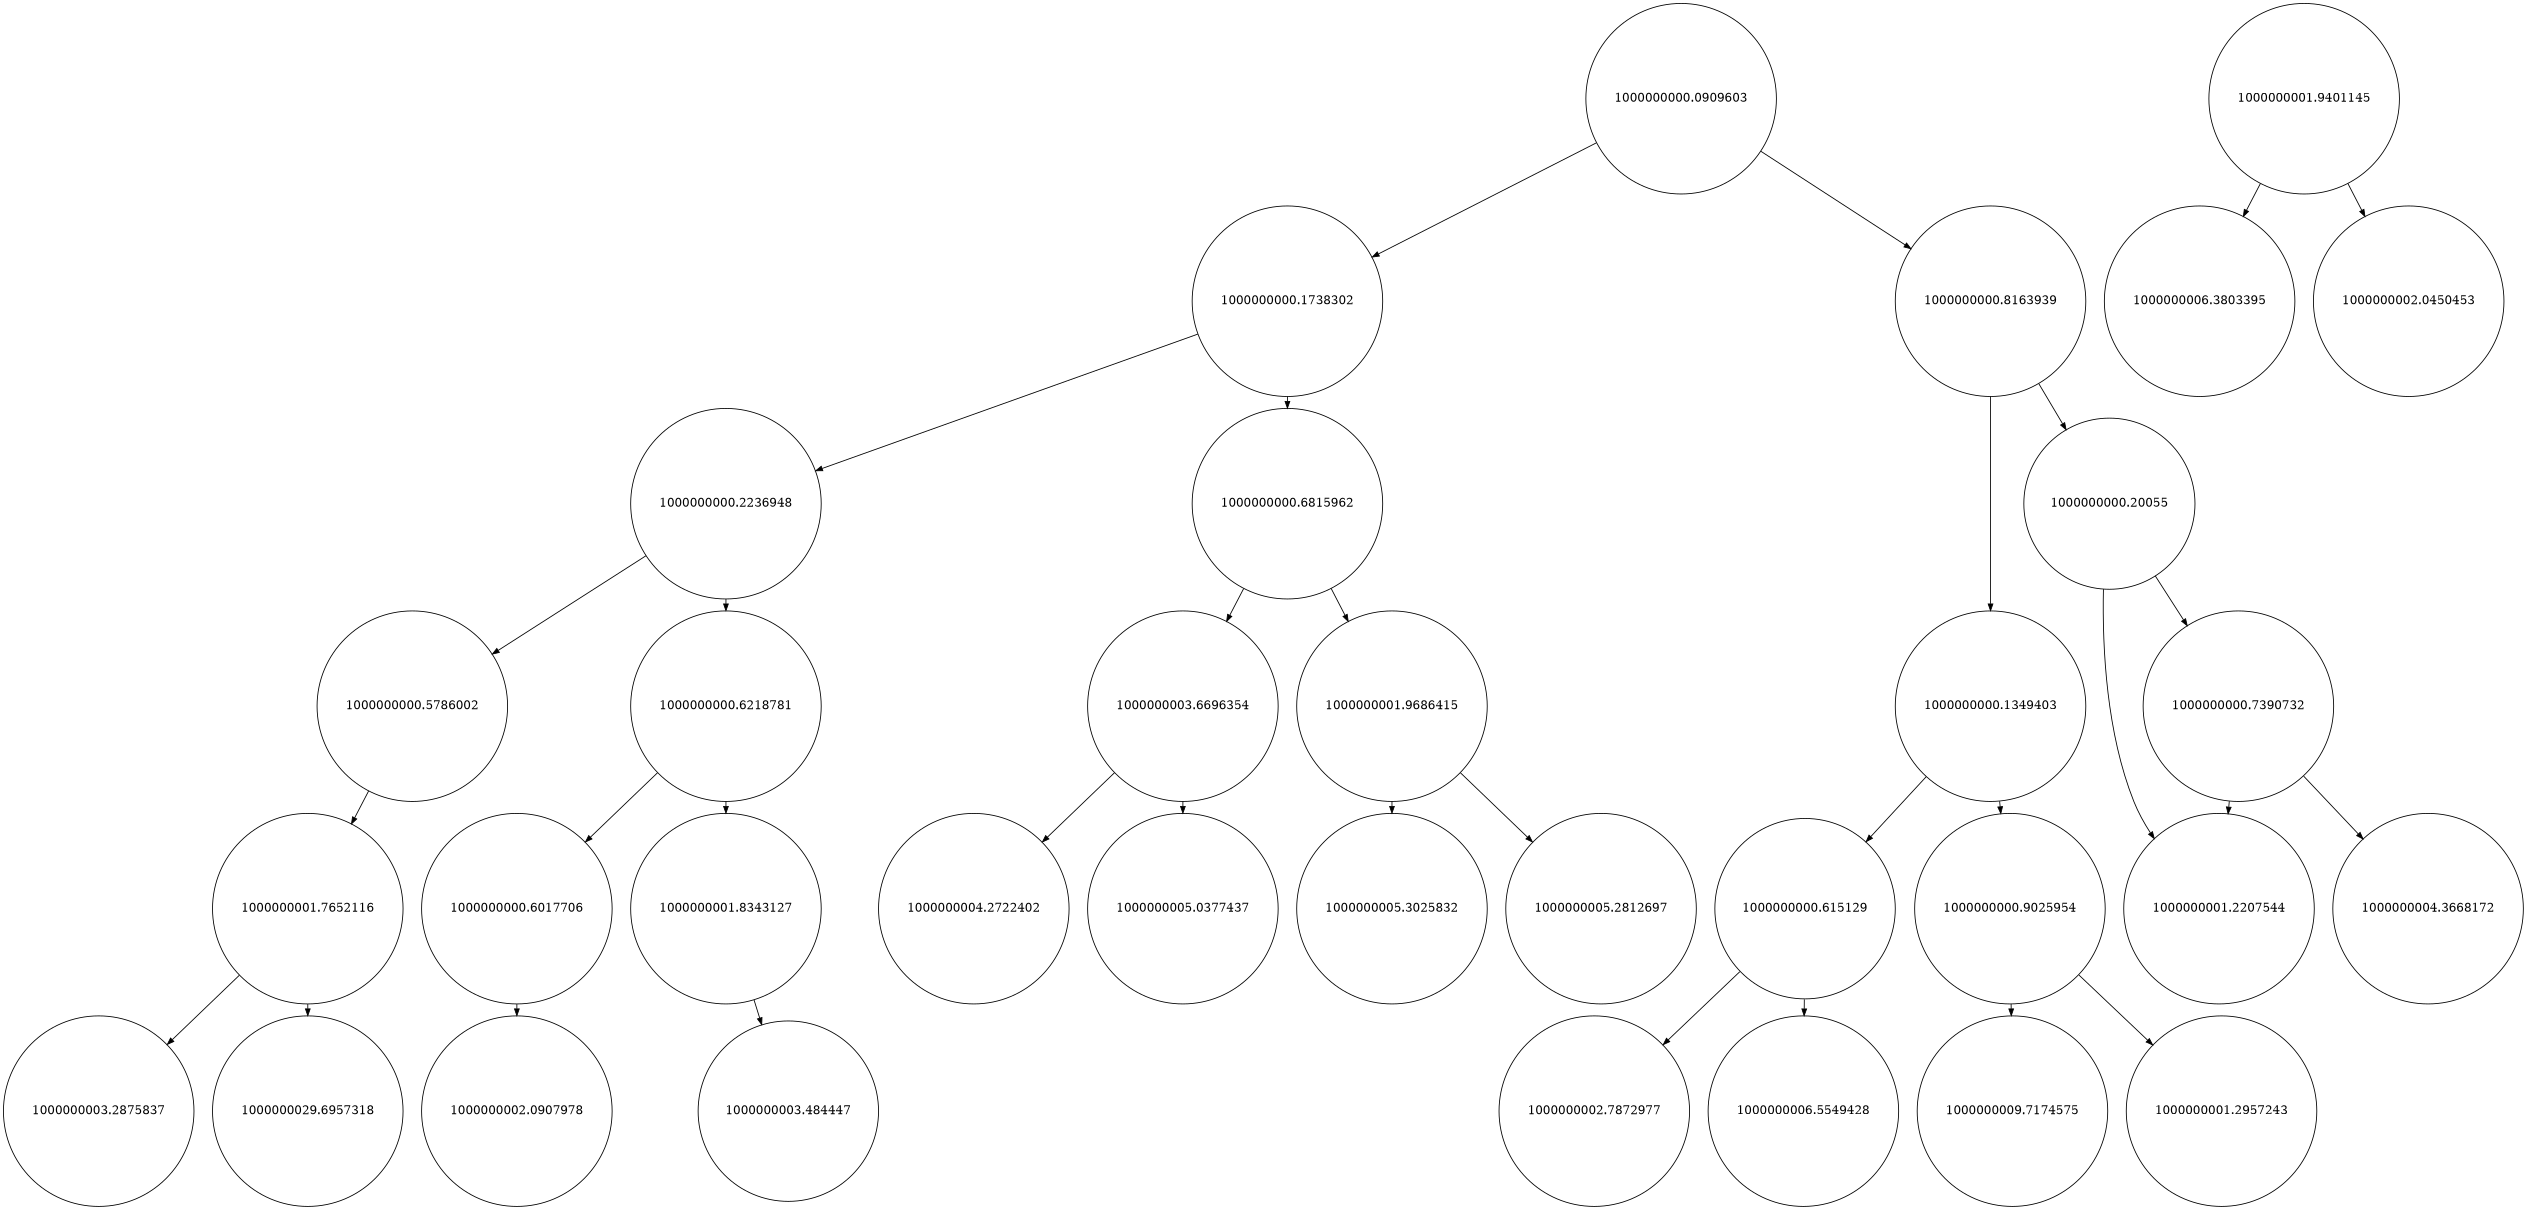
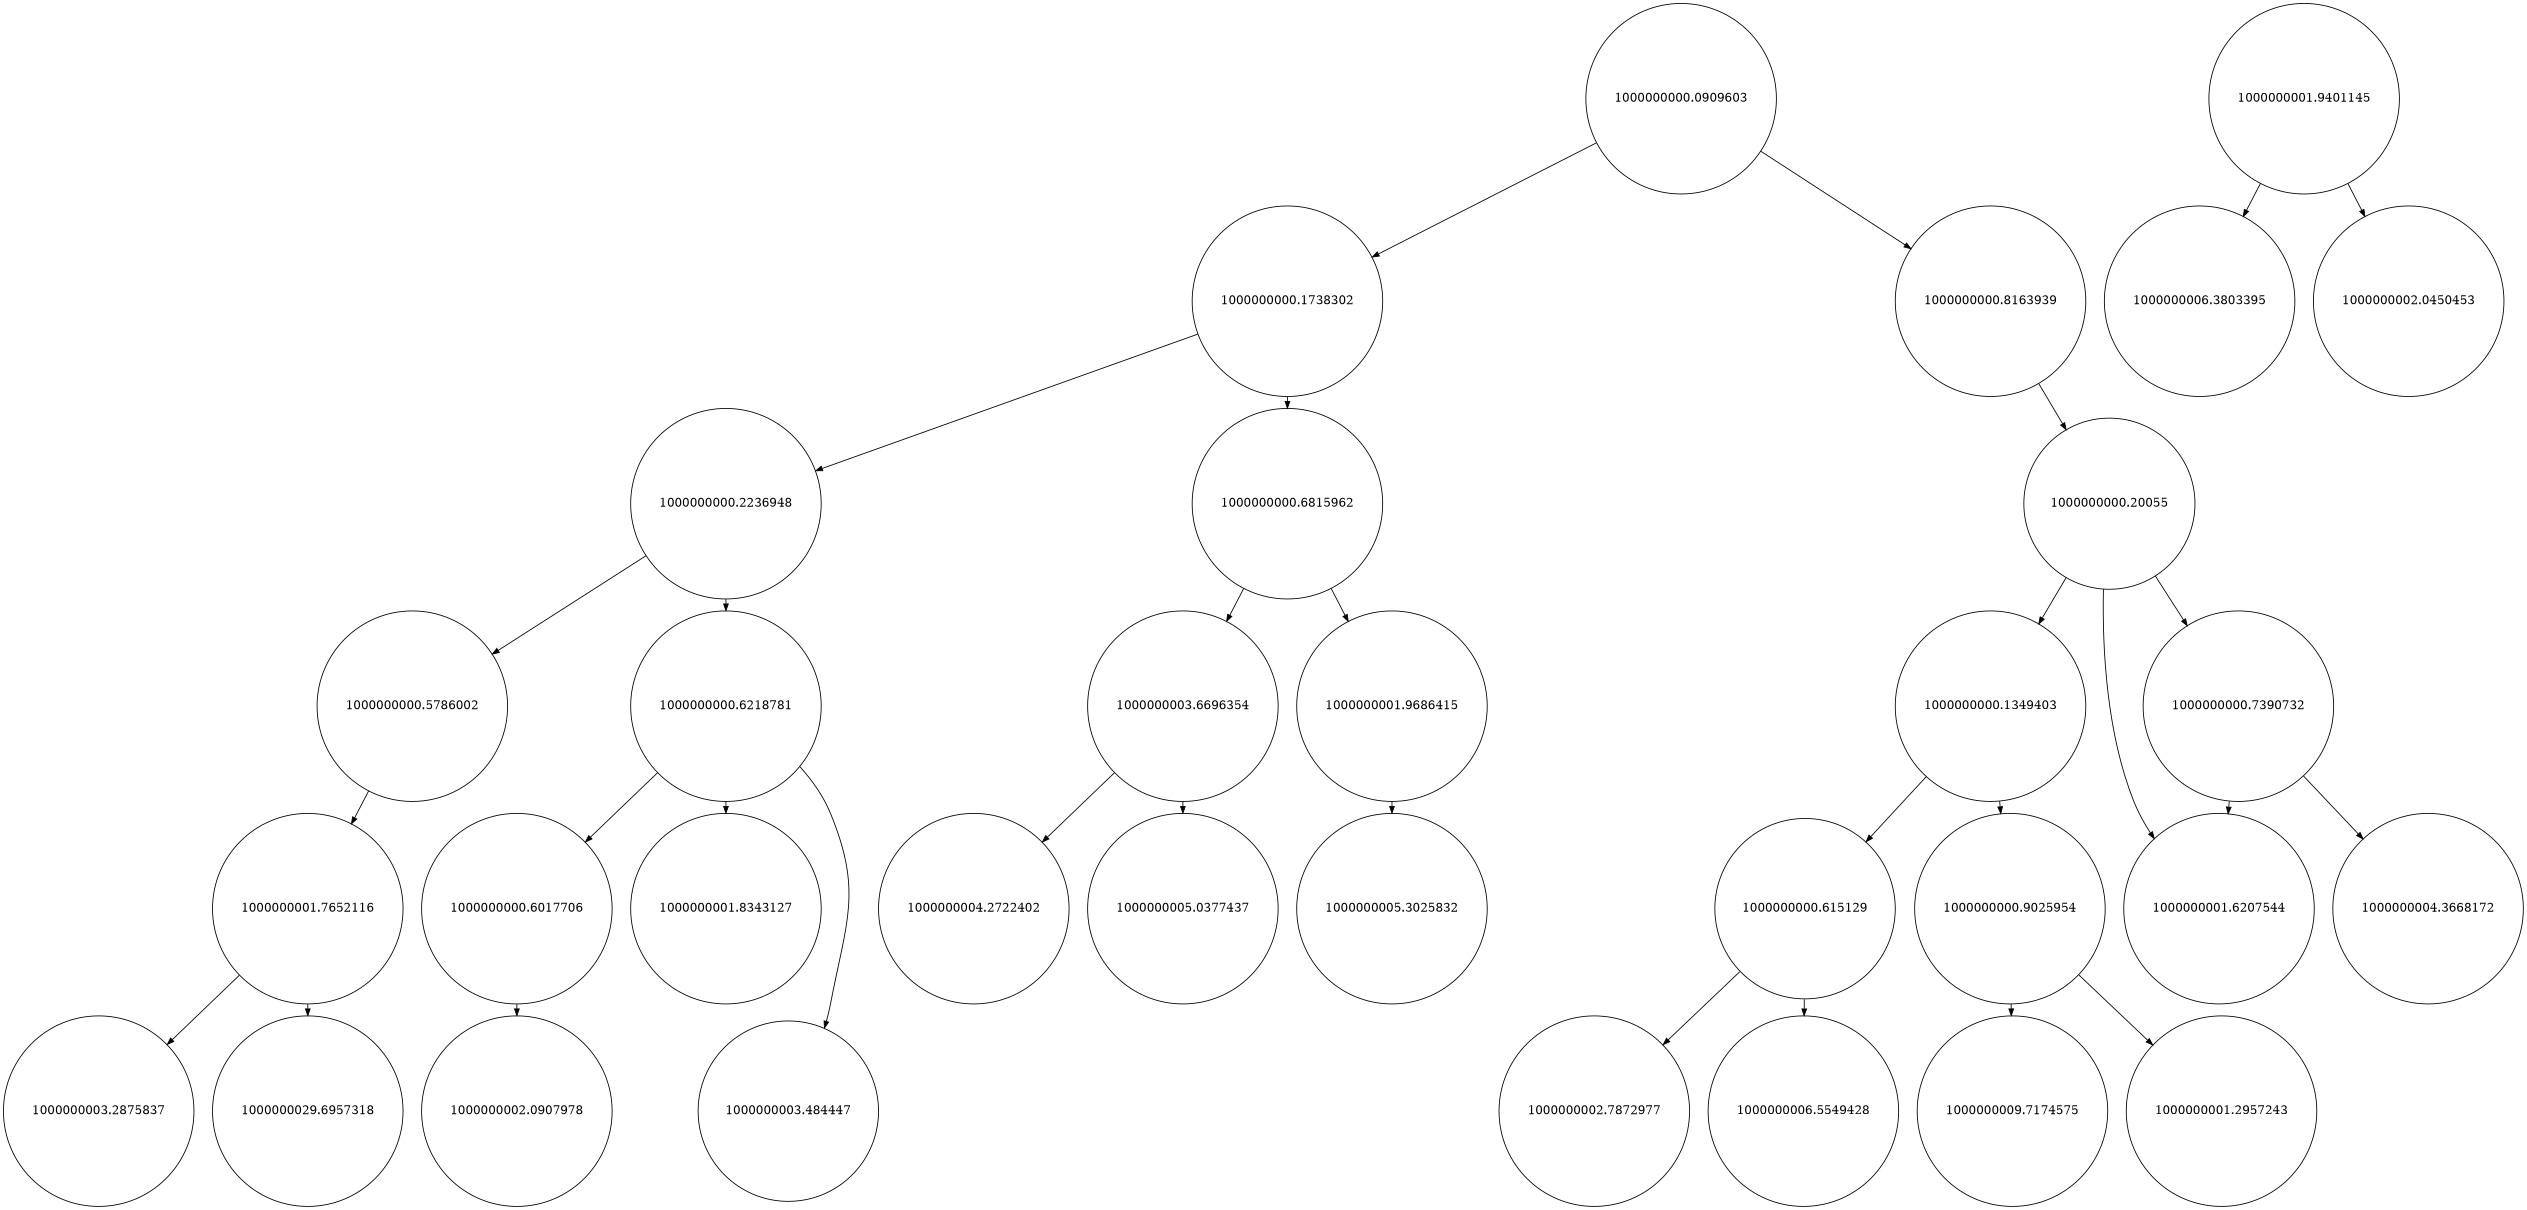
(1991, 500) -> (2054, 598)
(1601, 909) -> none
(2219, 909) -> (2219, 909)
(757, 1009) -> (849, 889)
